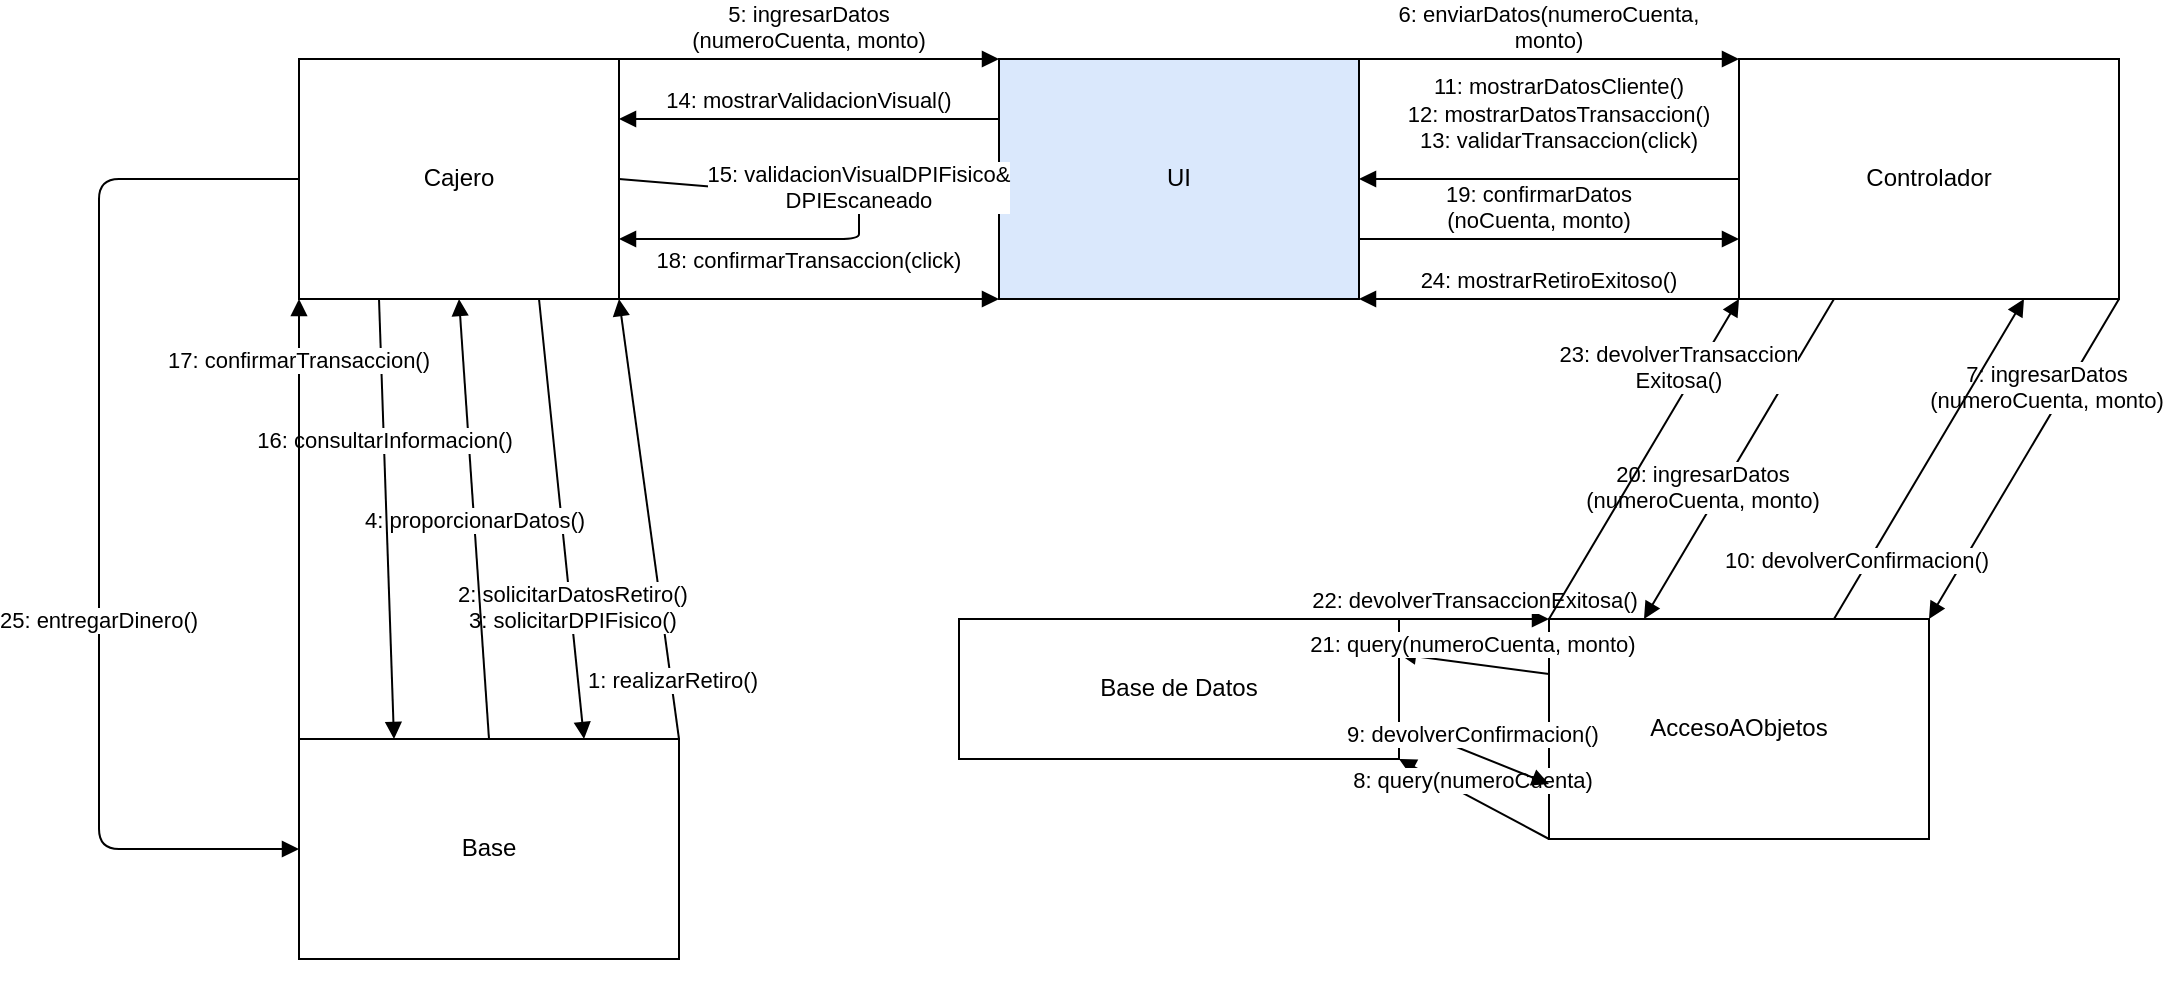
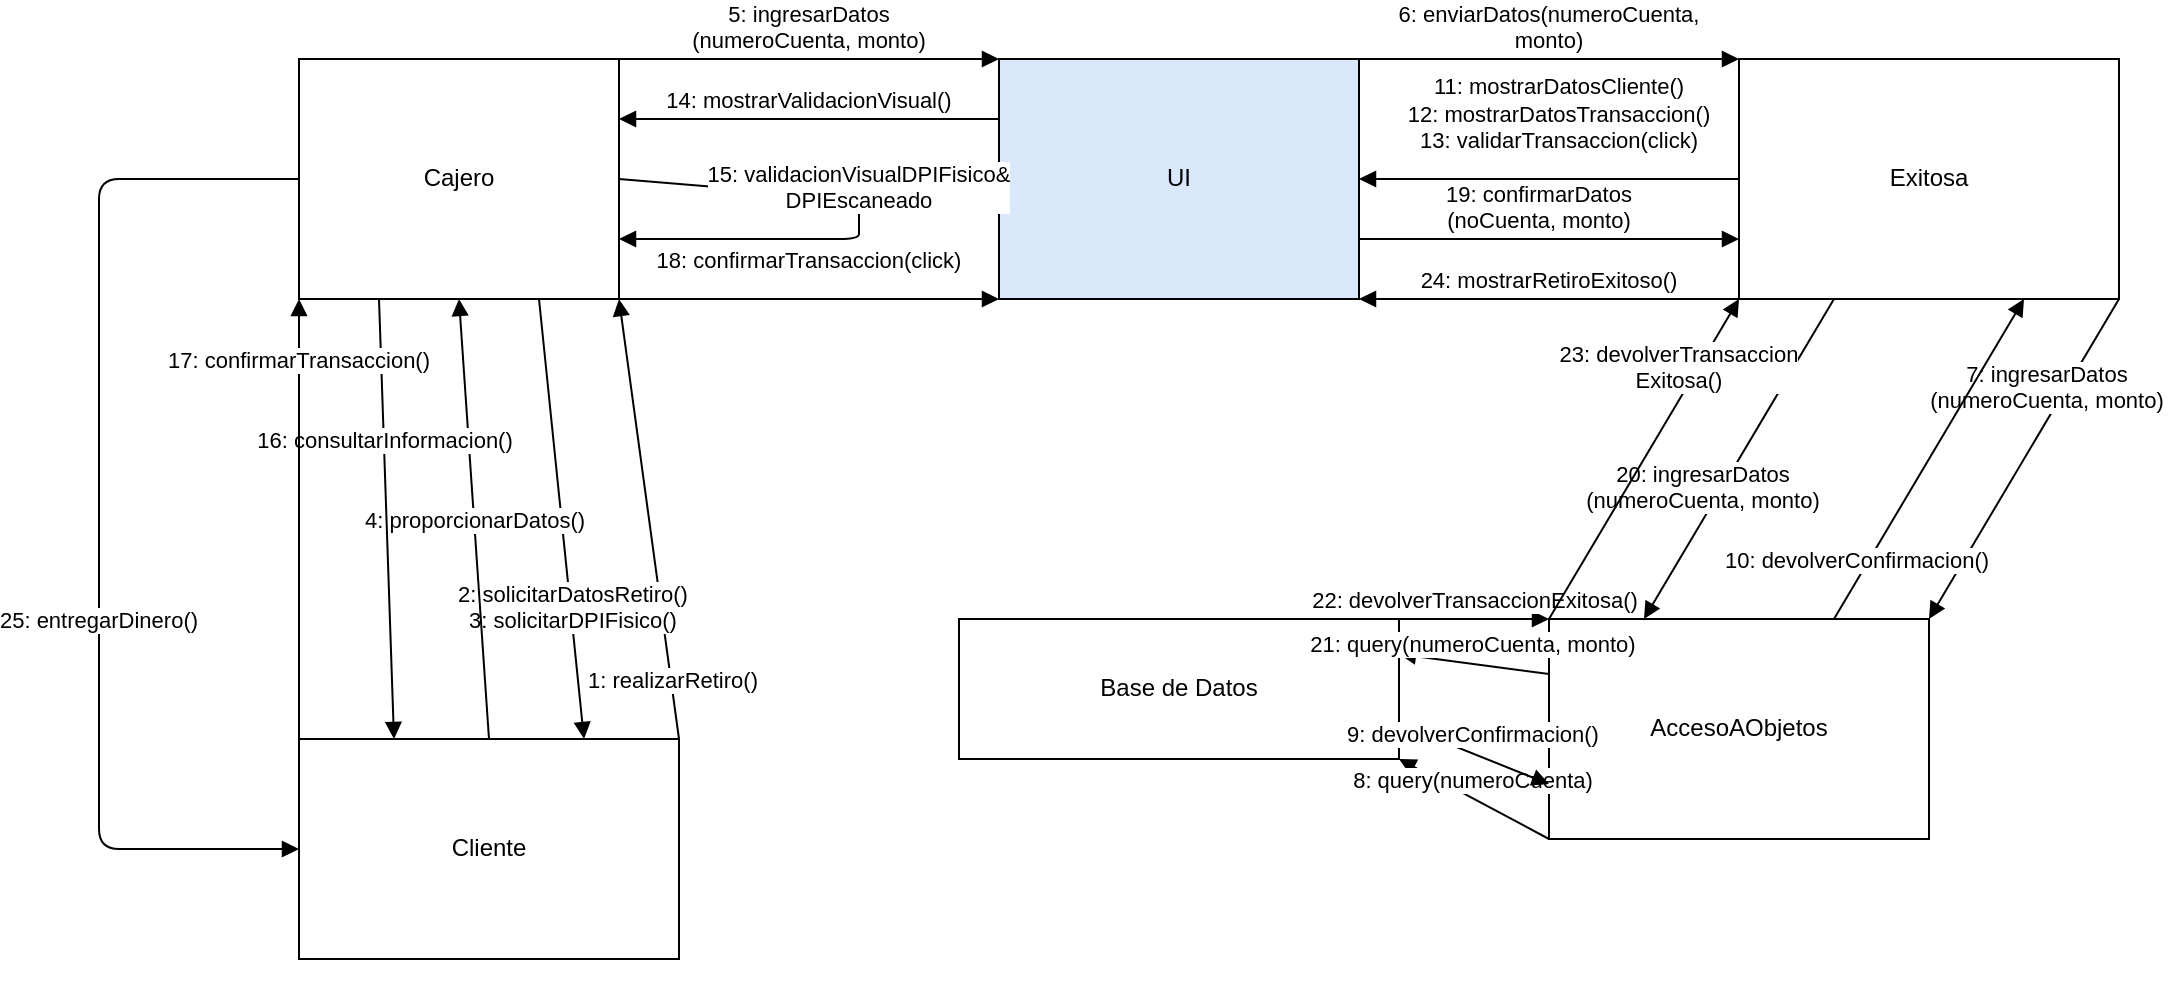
(1930, 179) -> (1930, 179)
(490, 849) -> (490, 849)
